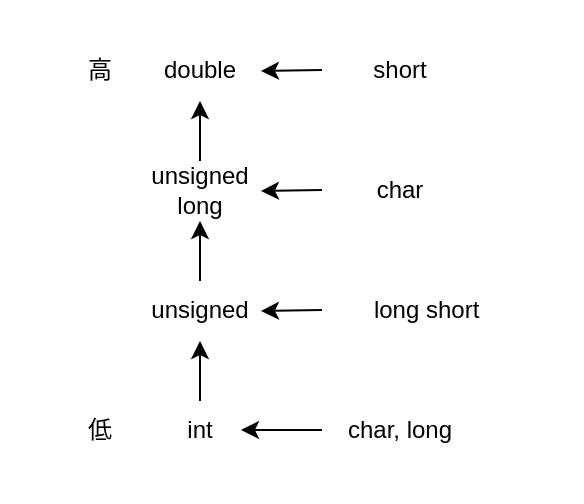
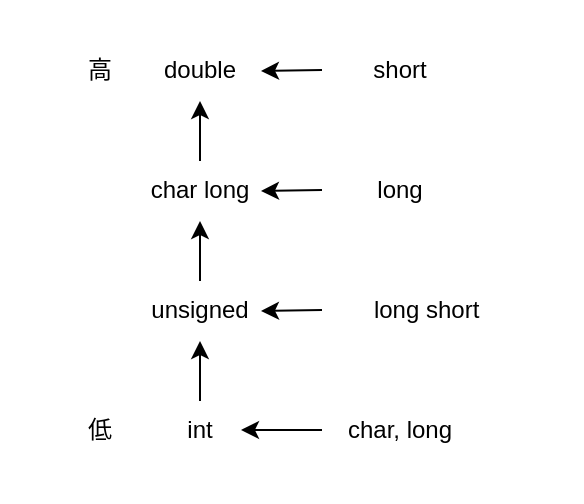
(201, 191) -> (201, 191)
(401, 191) -> (401, 191)
